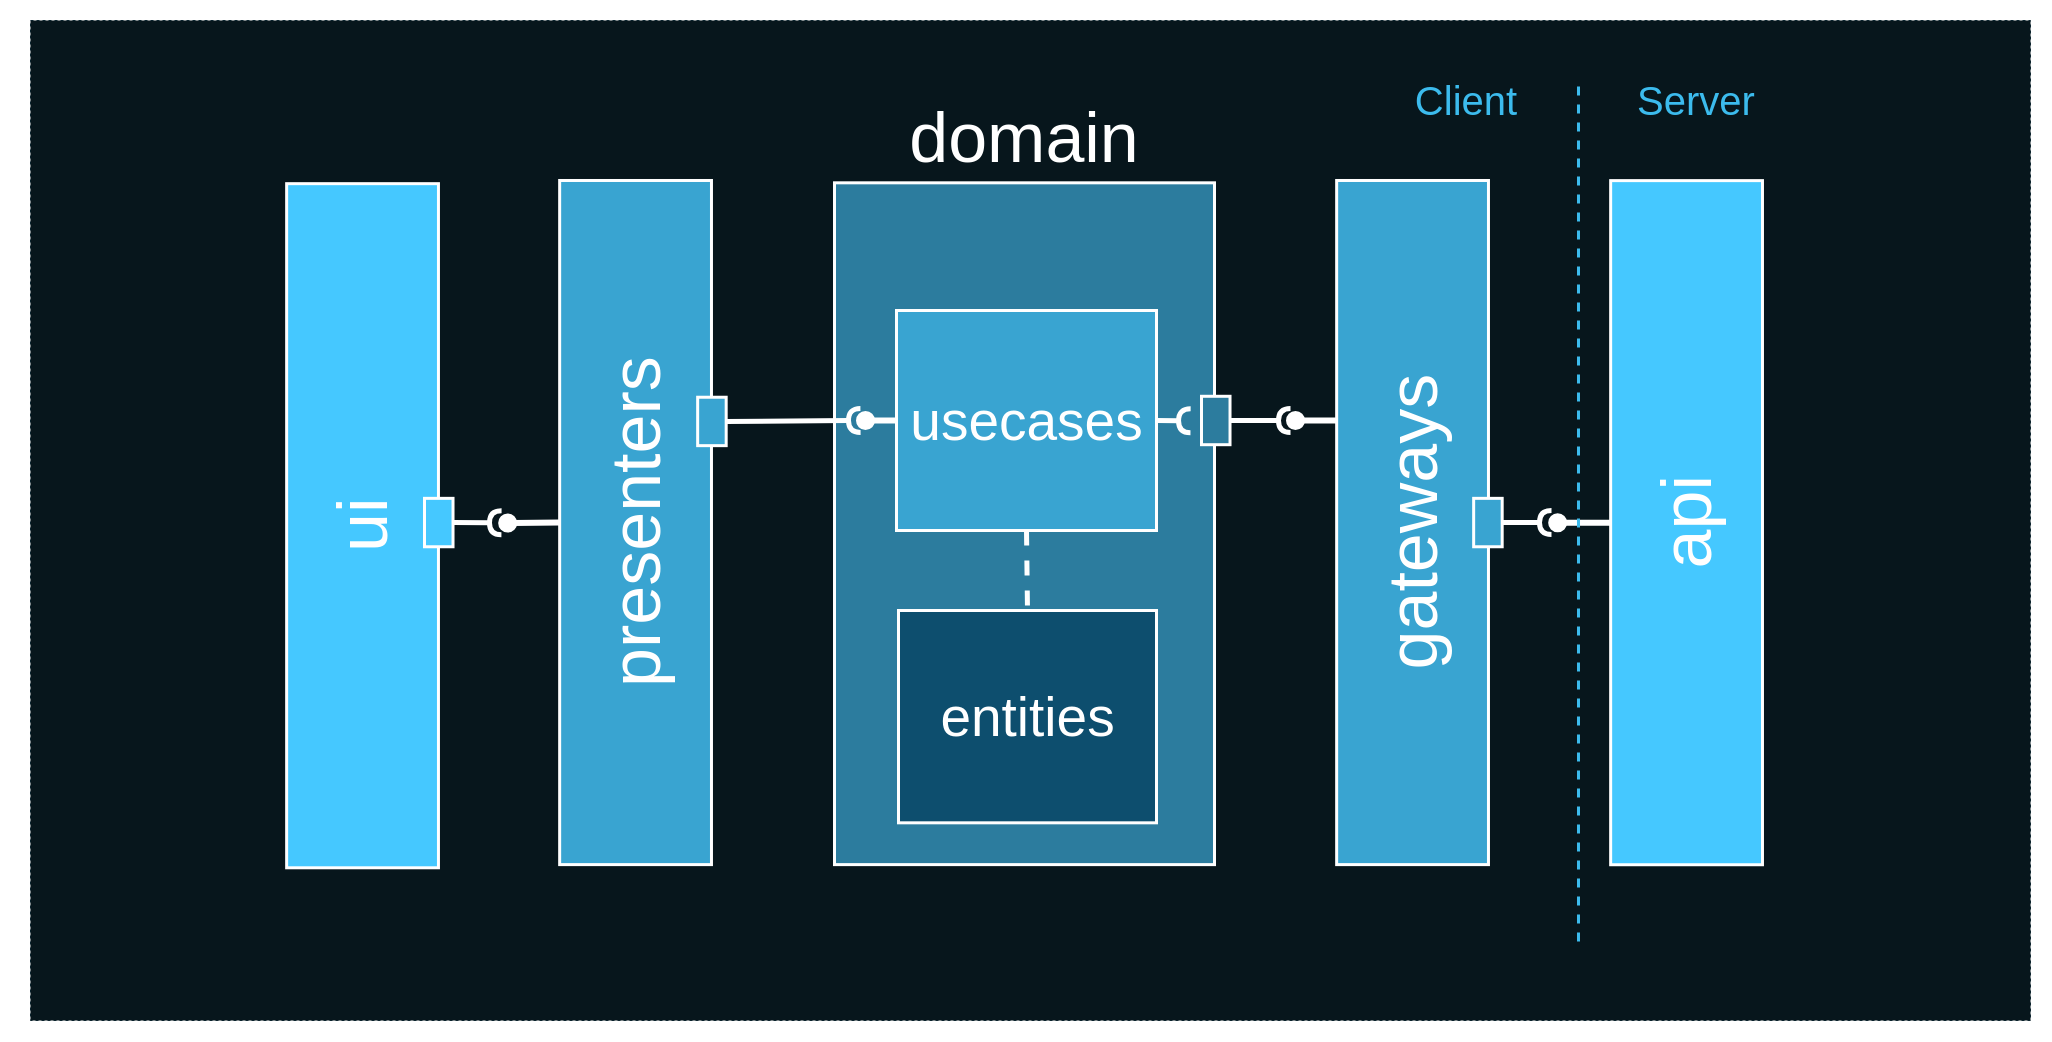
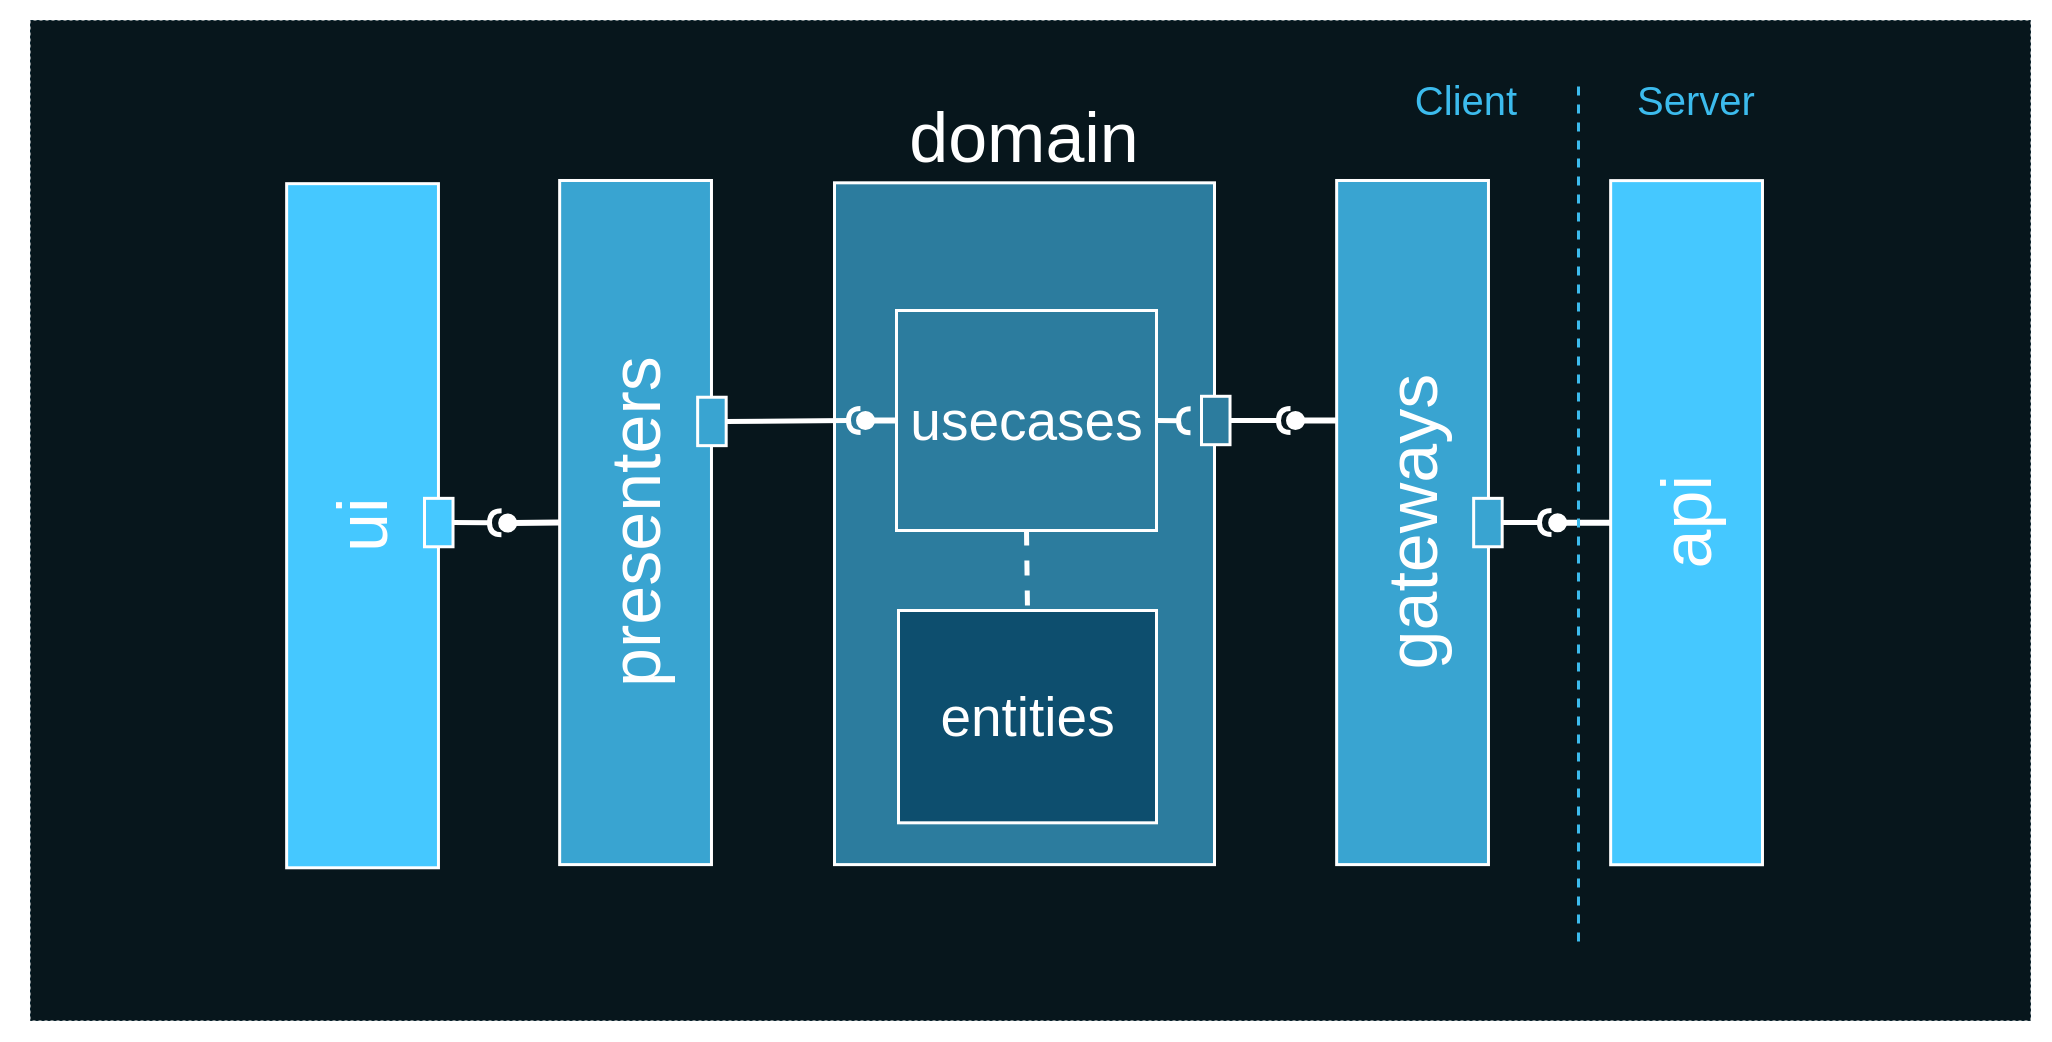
(1027, 421) -> (1027, 421)
